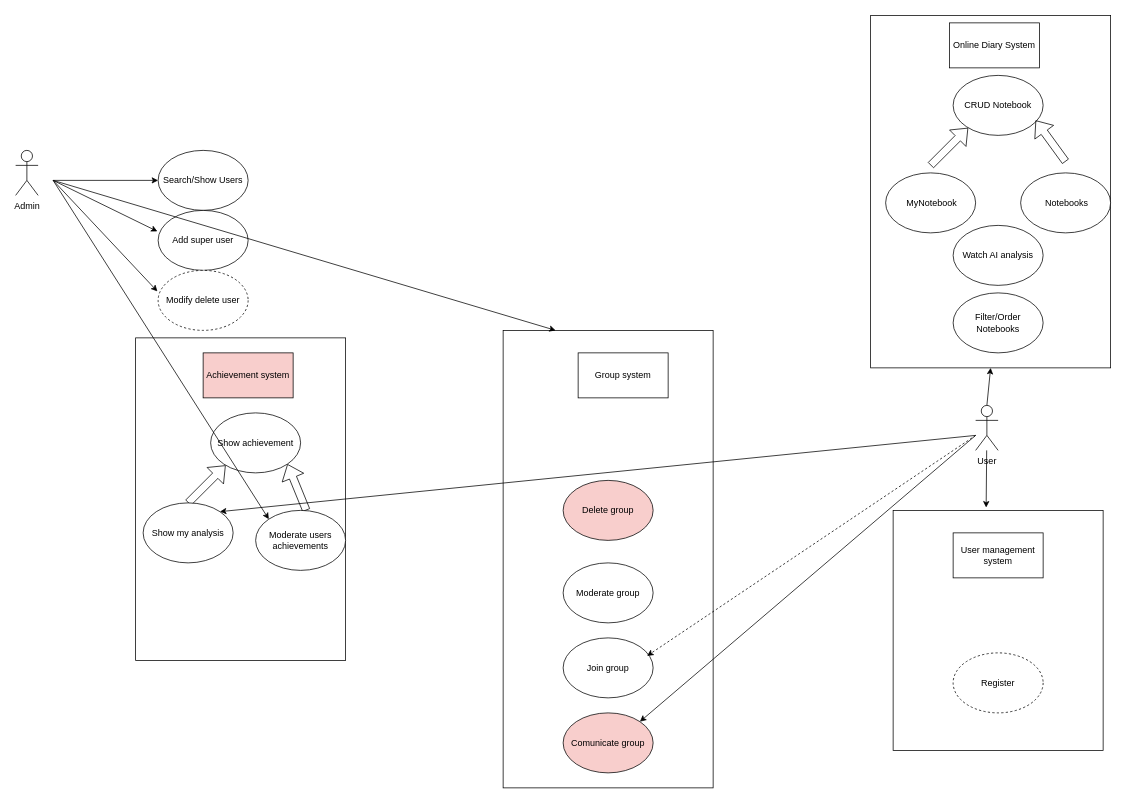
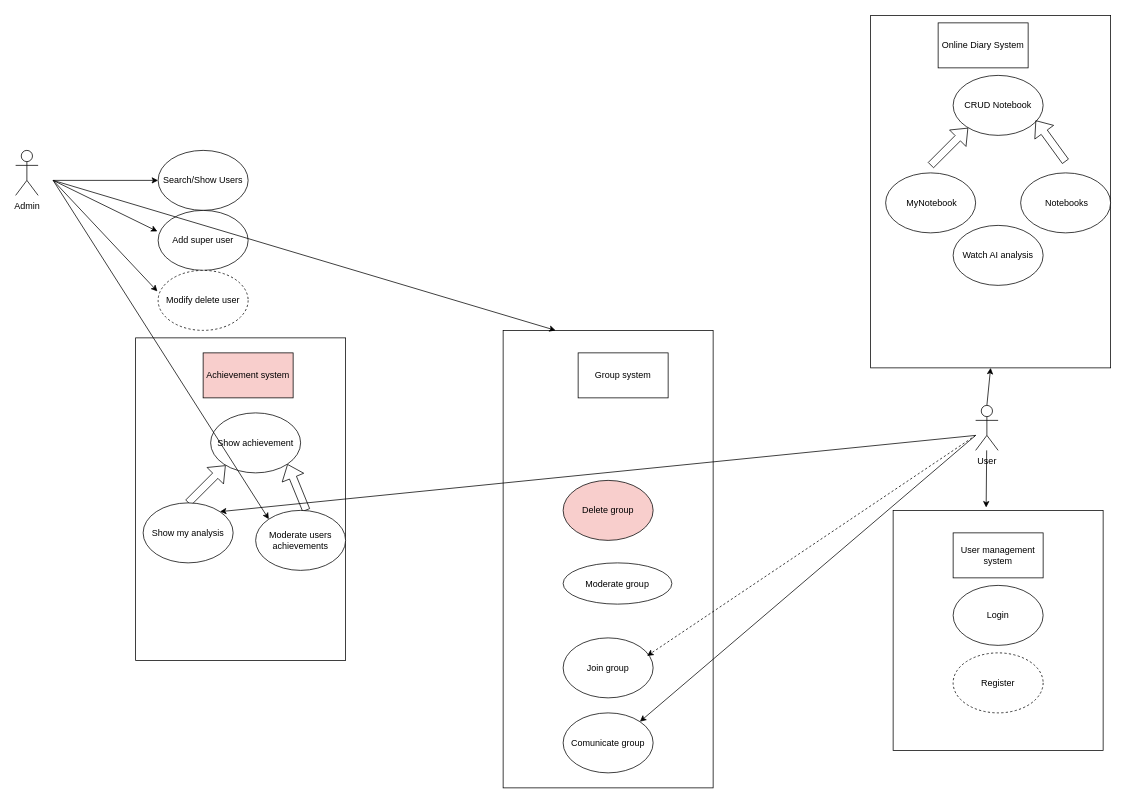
(994, 45) -> (983, 45)
(998, 323) -> none
(608, 593) -> (617, 584)
none -> (998, 615)
(608, 743) -> (608, 743)
